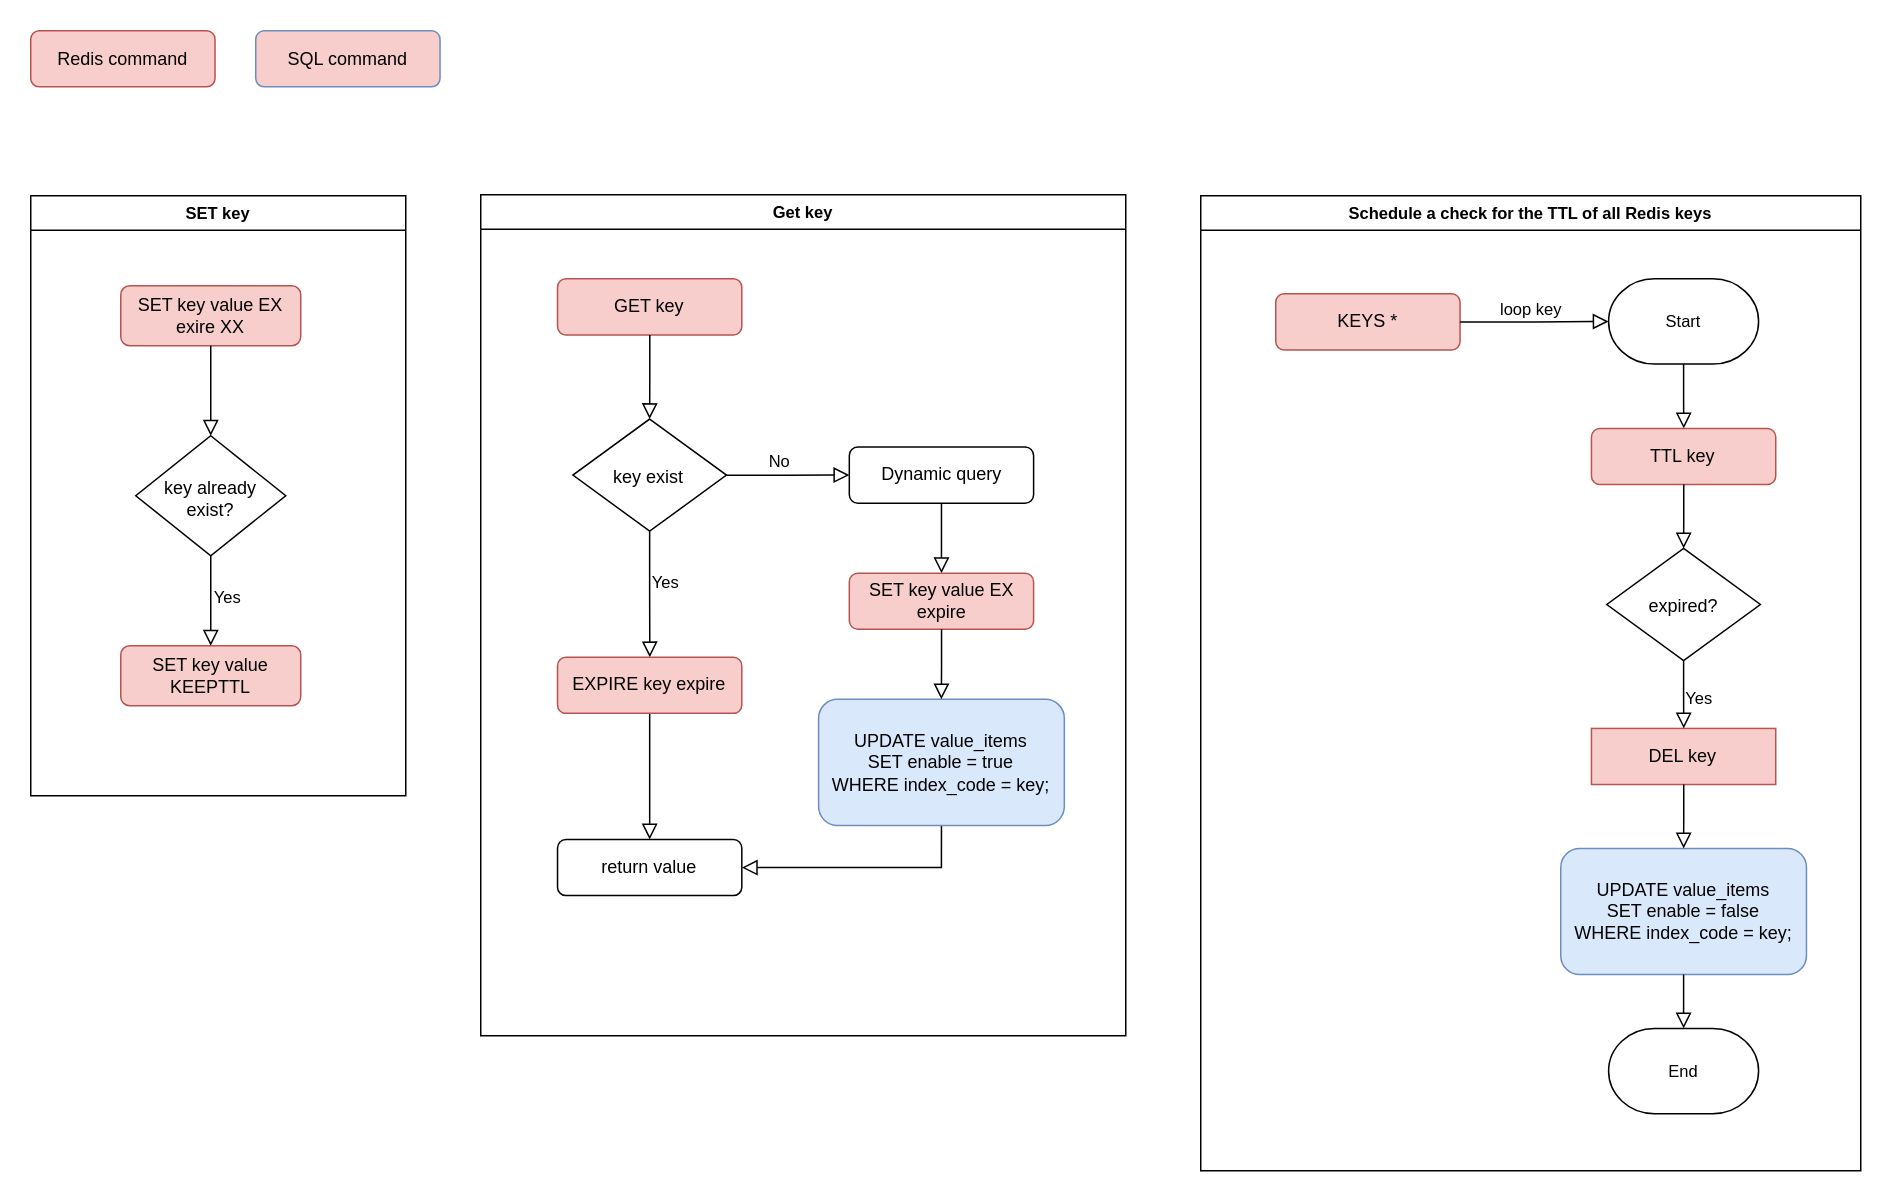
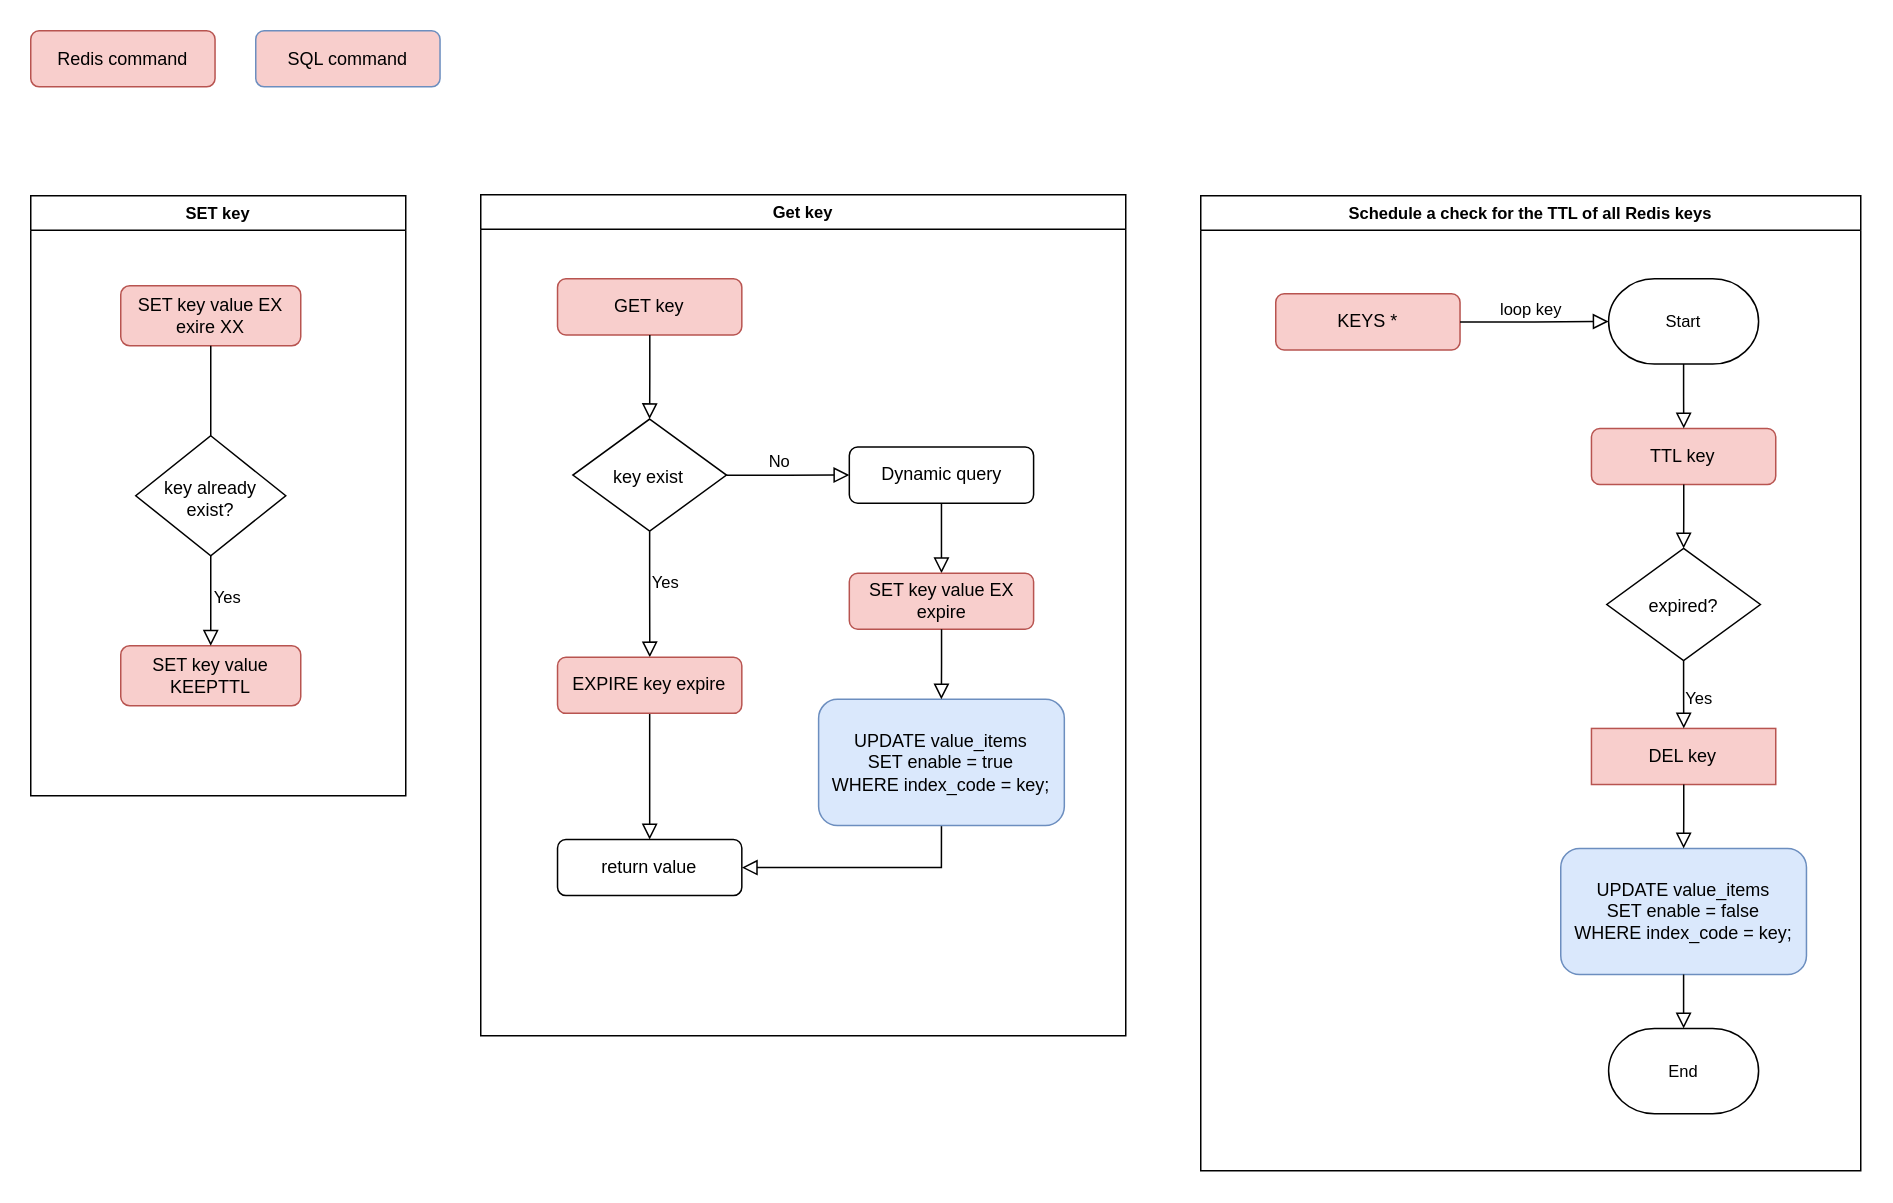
(211, 419) -> (211, 426)
